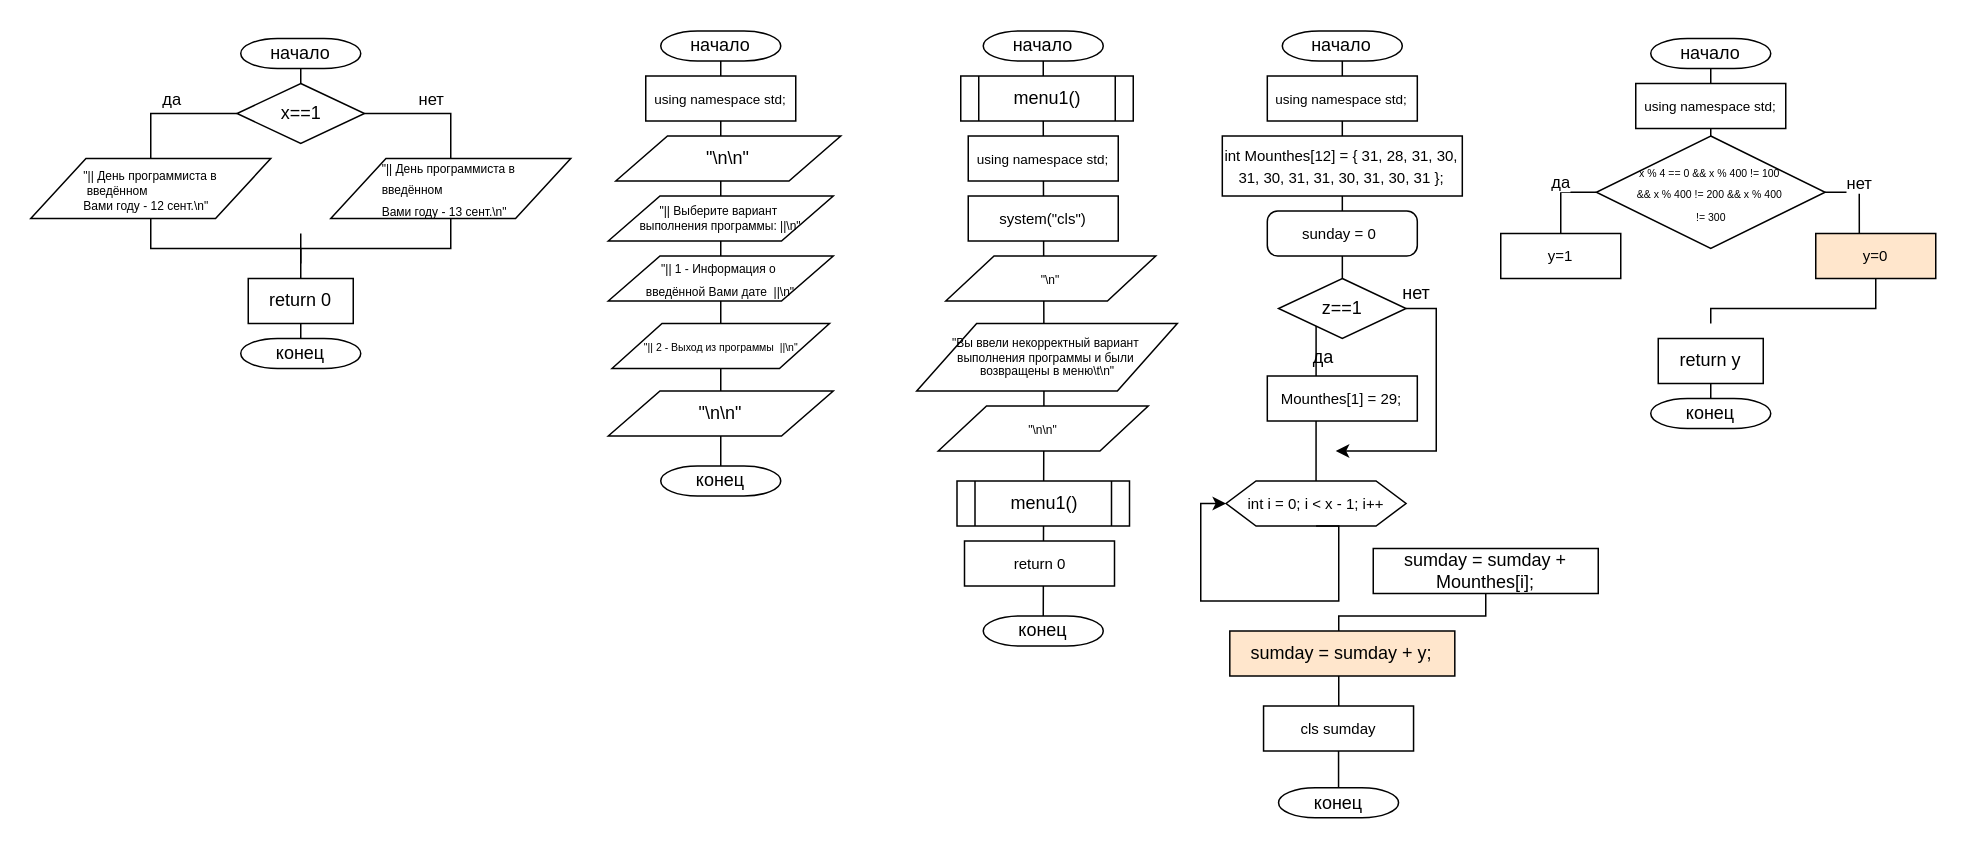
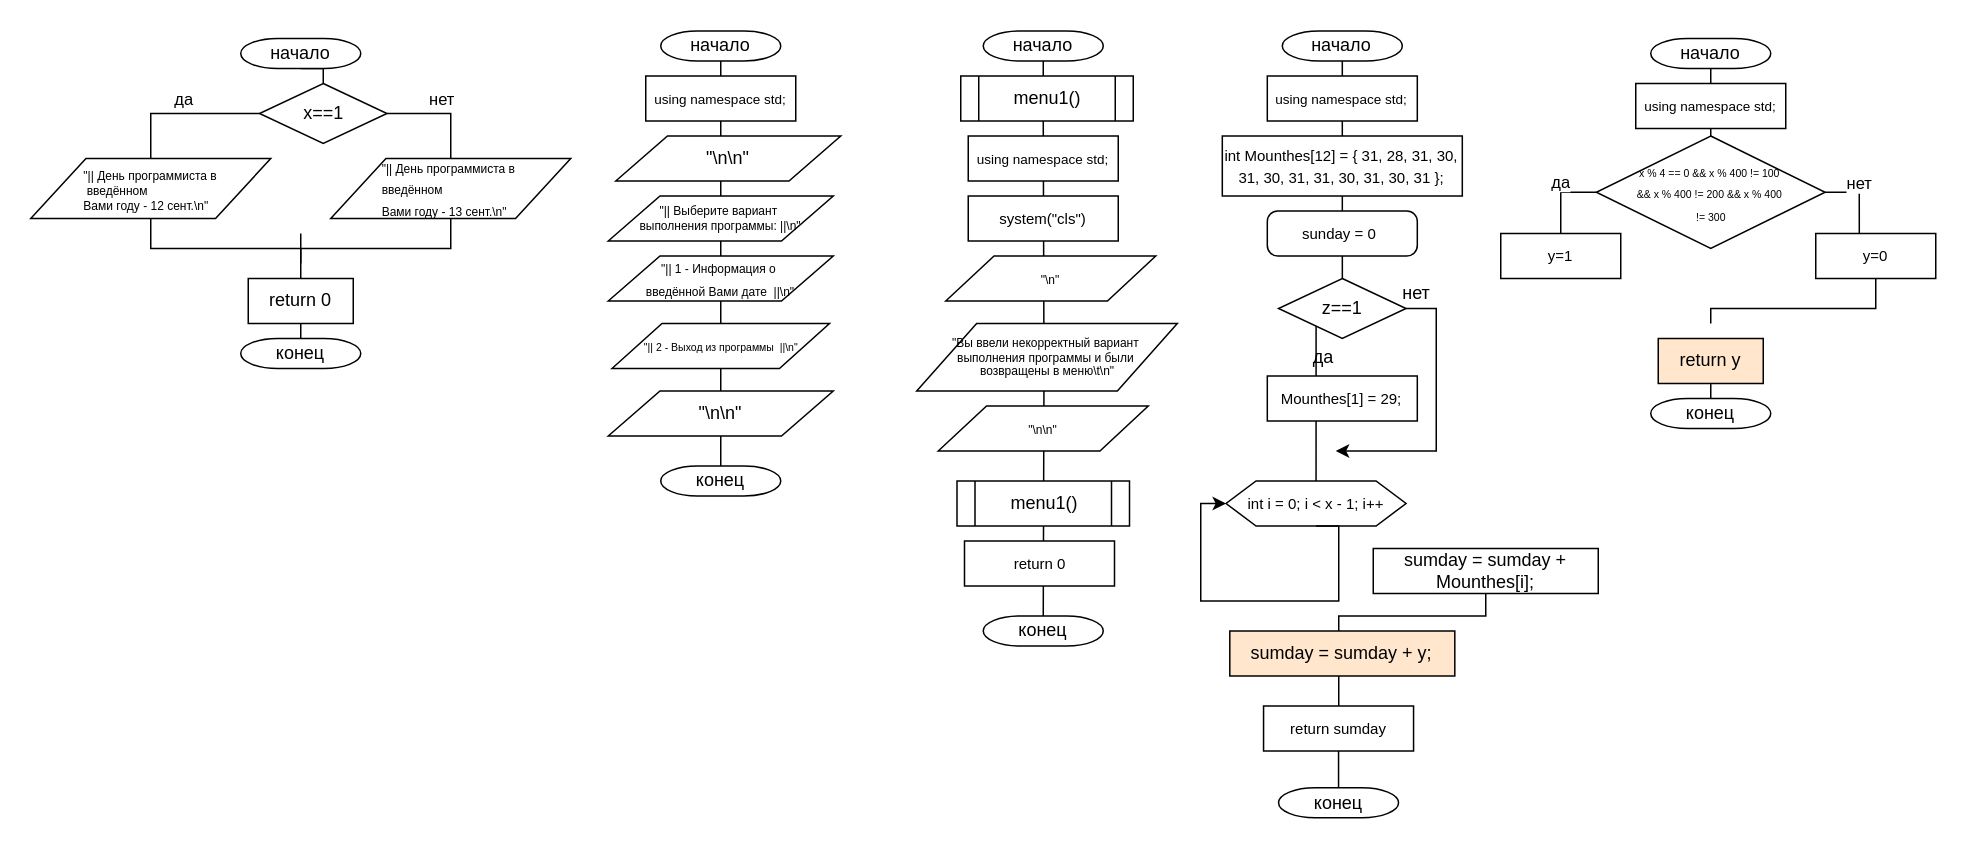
(301, 113) -> (323, 113)
(1876, 256) -> (1876, 256)
(1711, 361) -> (1711, 361)
(1339, 728) -> (1339, 728)
